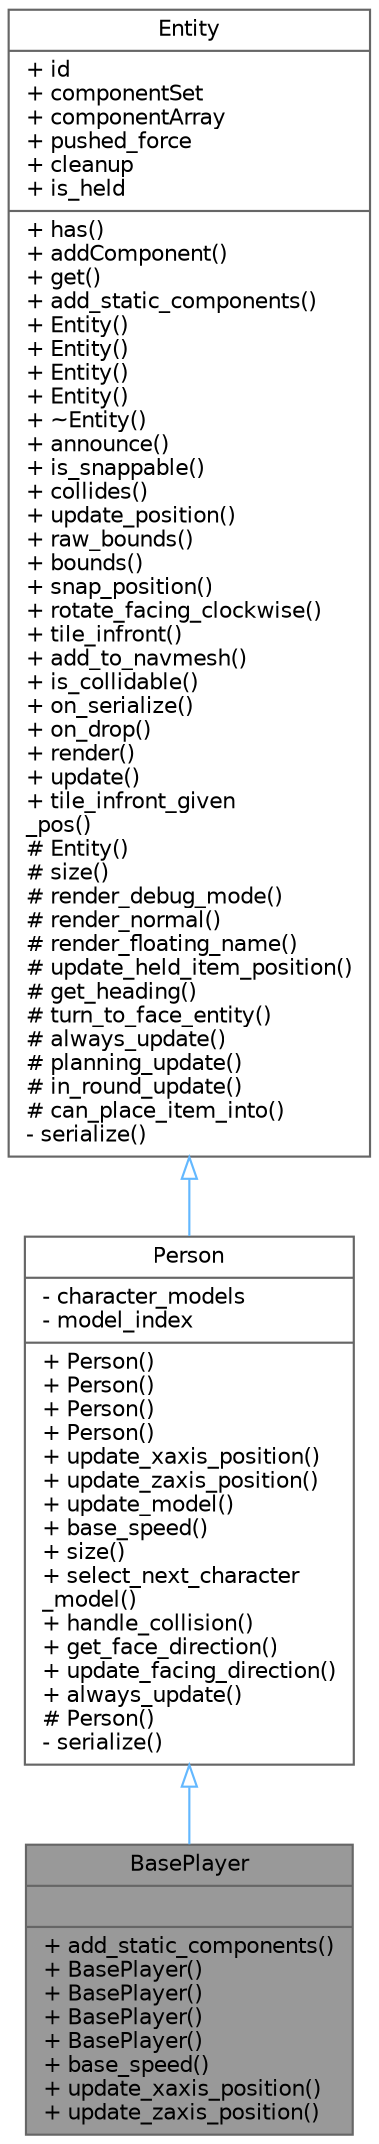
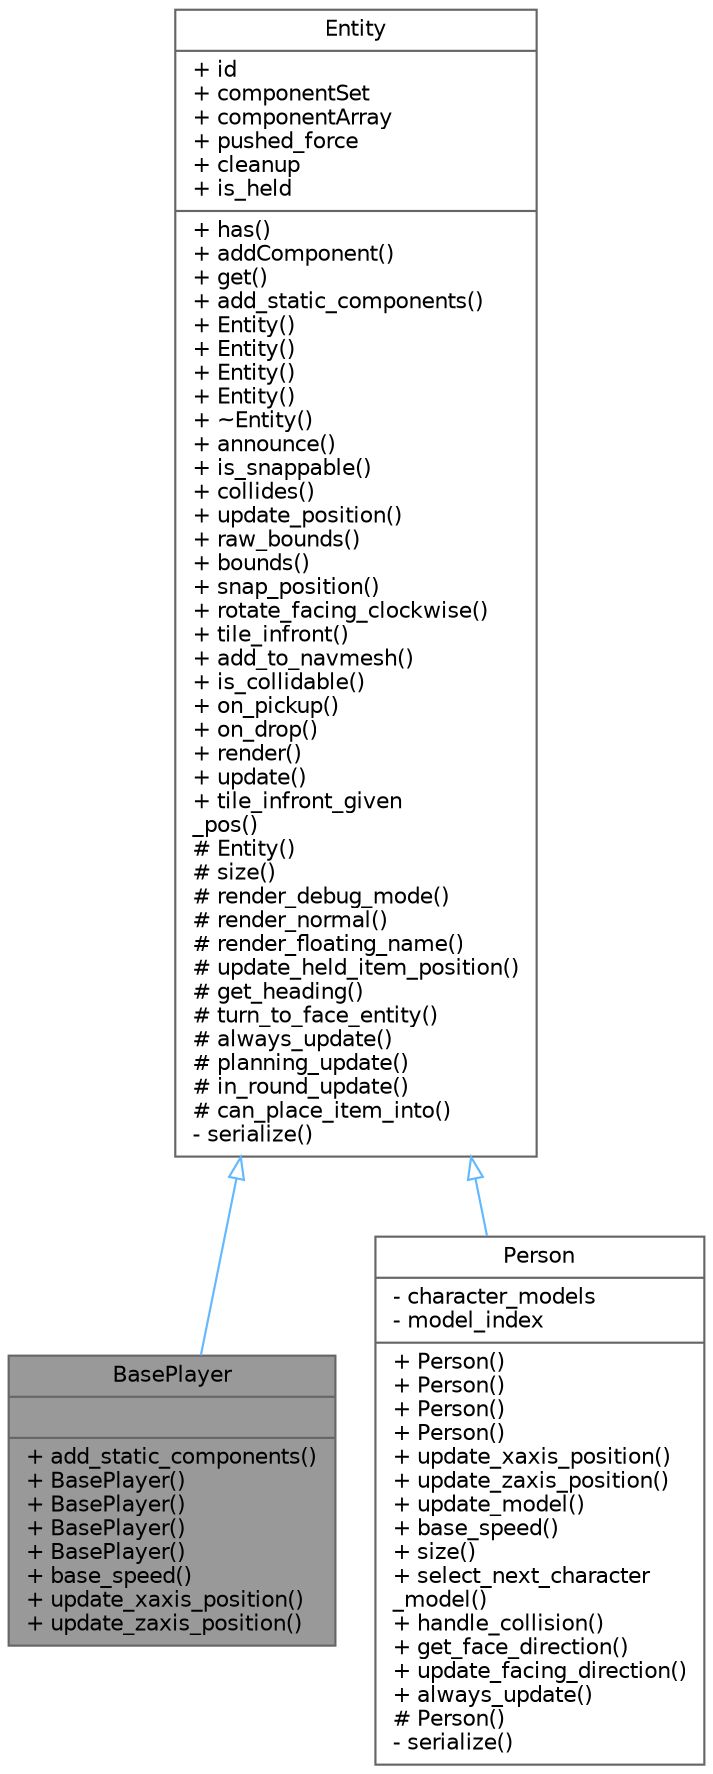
(110, 707) -> (266, 707)
(189, 1816) -> (219, 1267)
